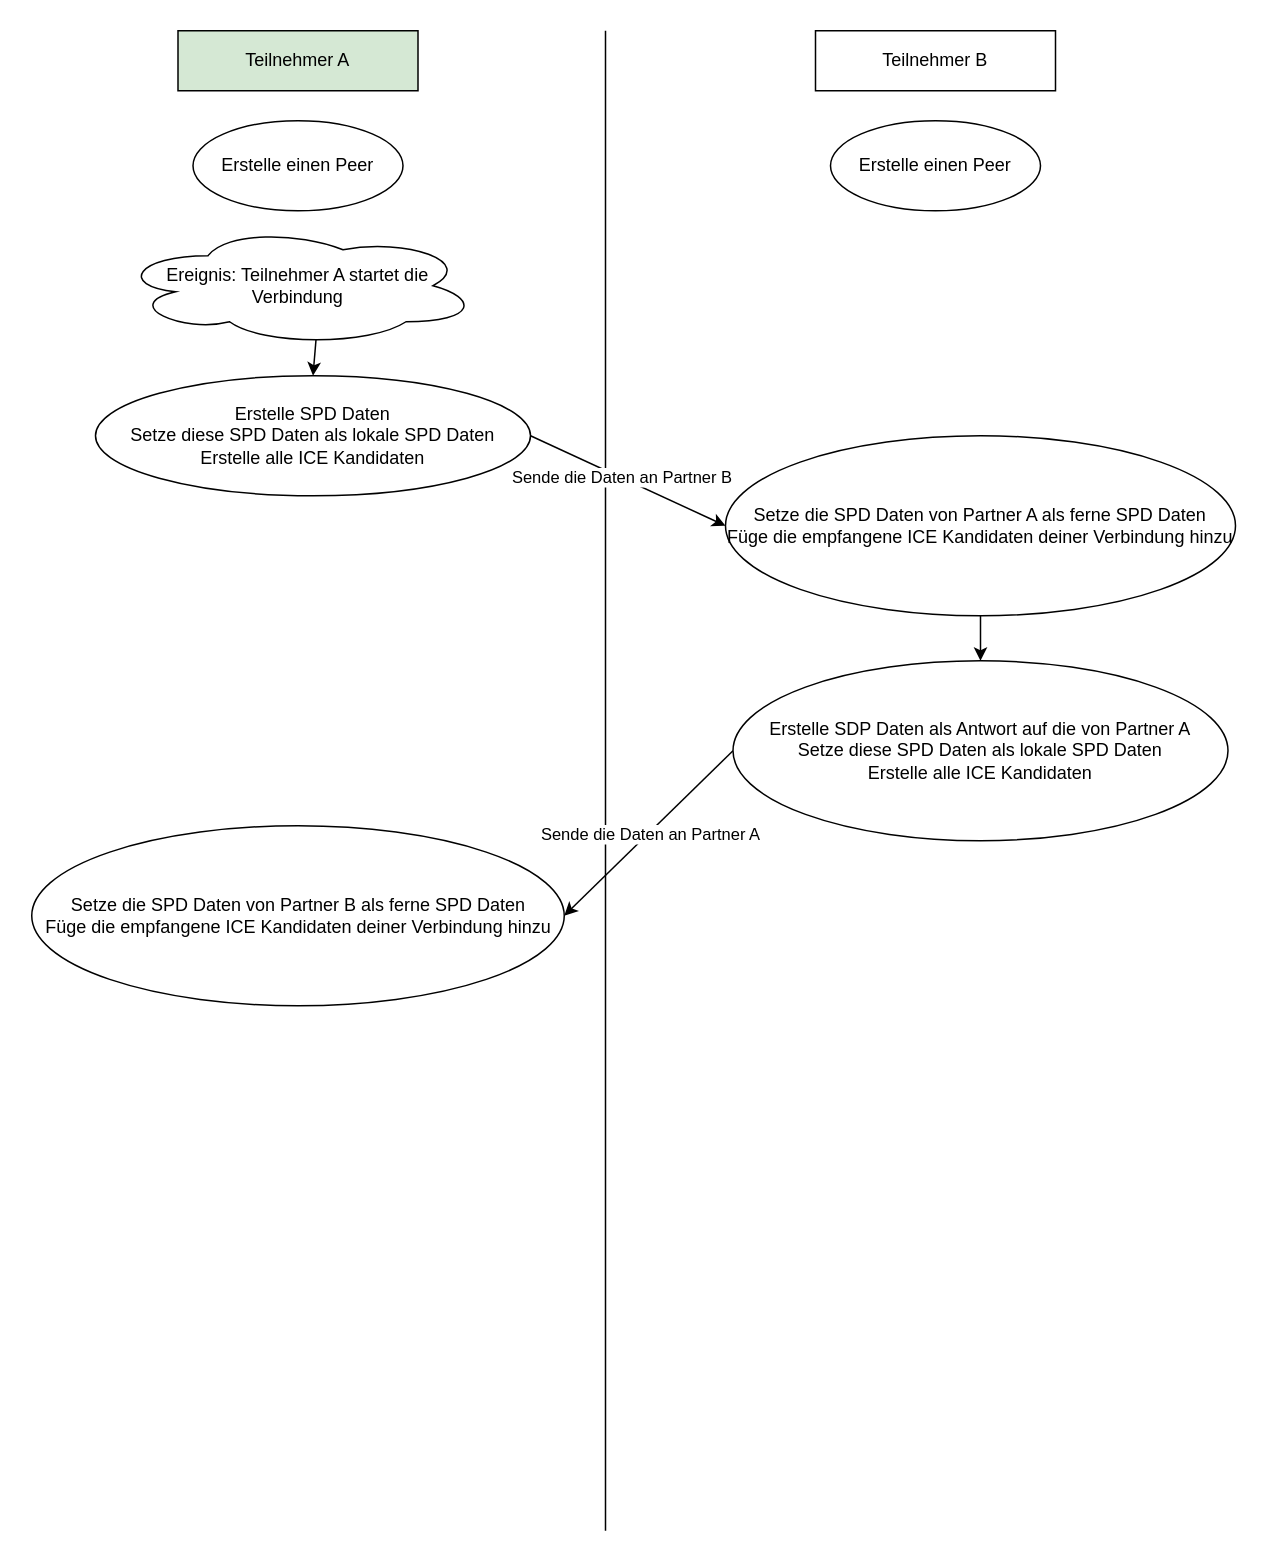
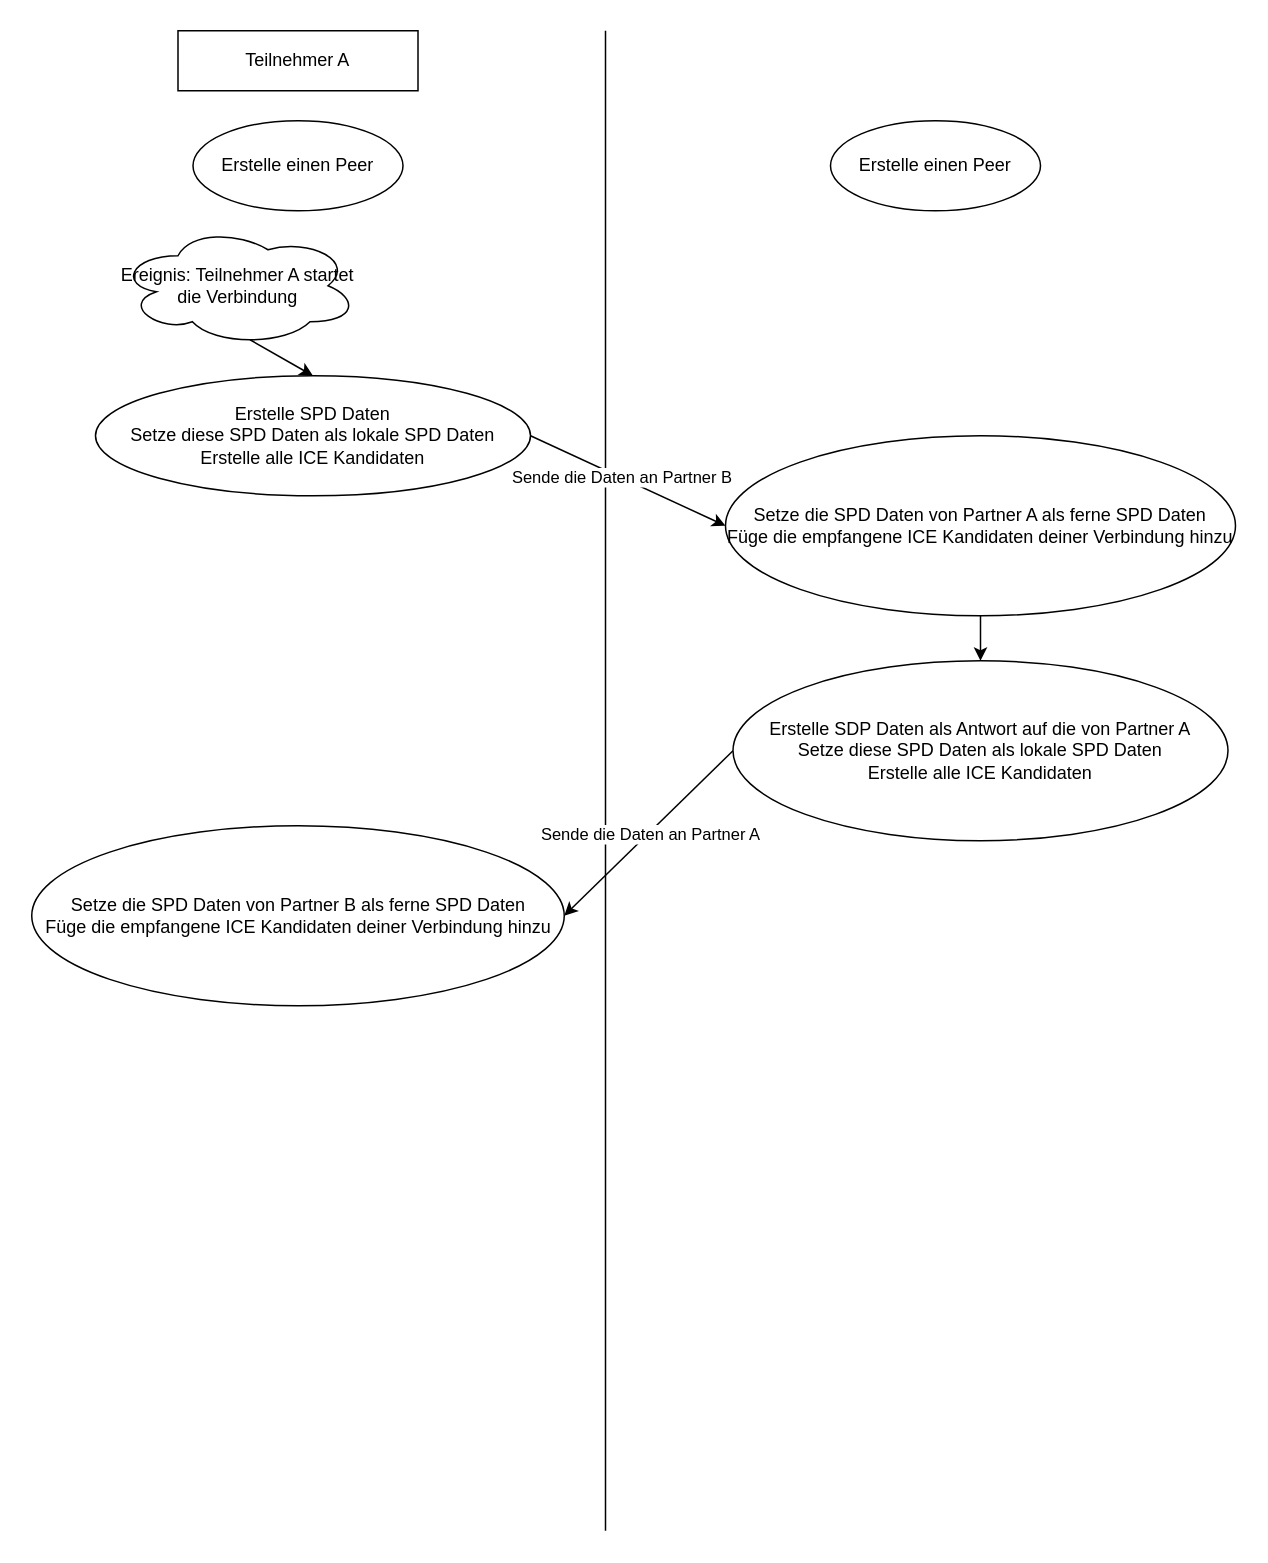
(298, 61) -> (298, 61)
(935, 61) -> none
(298, 286) -> (238, 286)
